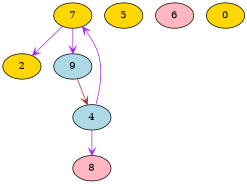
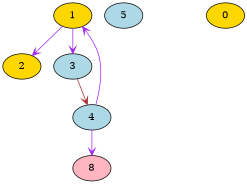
(73, 16) -> (73, 16)
(124, 16) -> (124, 16)
(175, 16) -> none
(73, 66) -> (73, 66)
